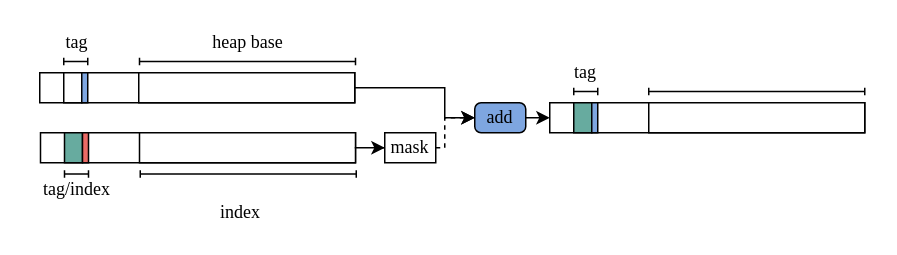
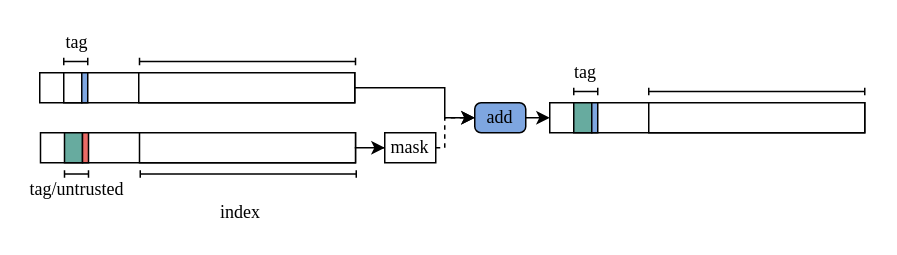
(248, 43) -> none
(77, 190) -> (77, 190)
